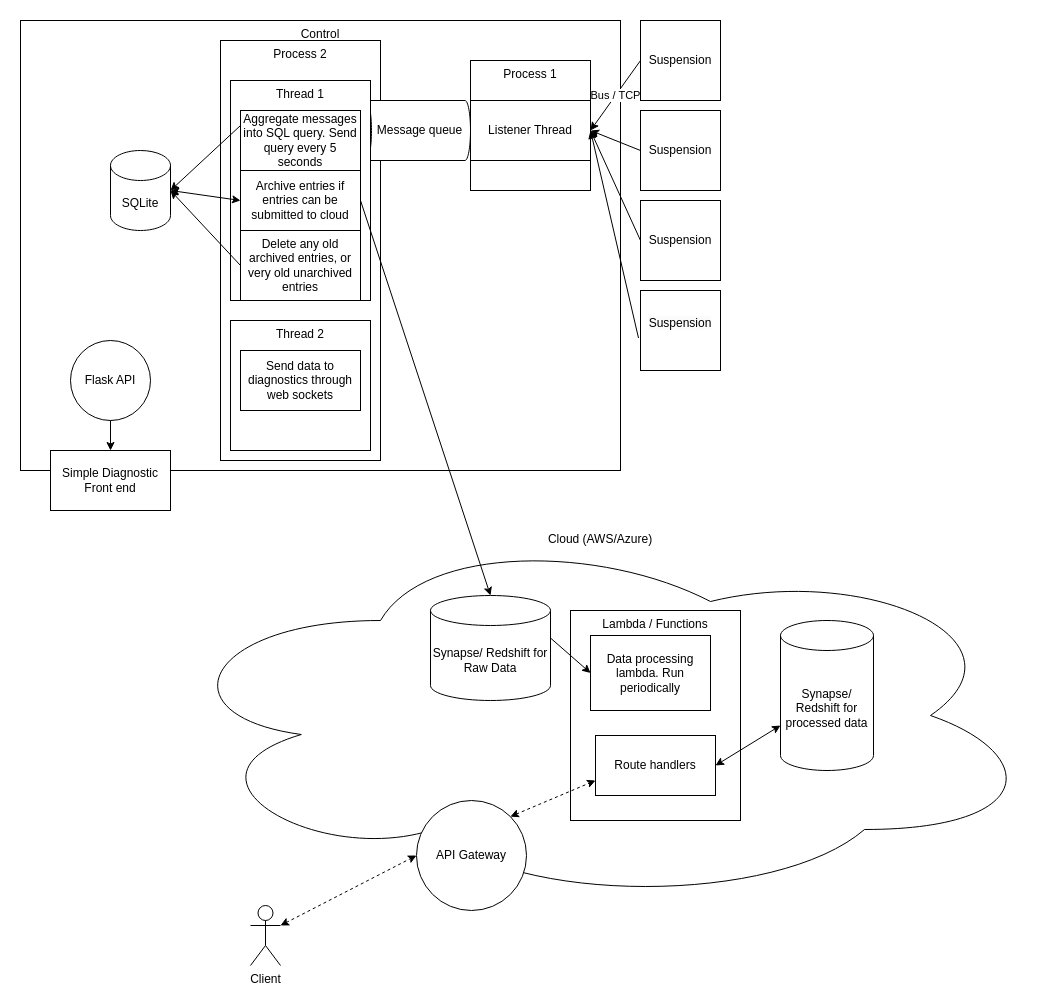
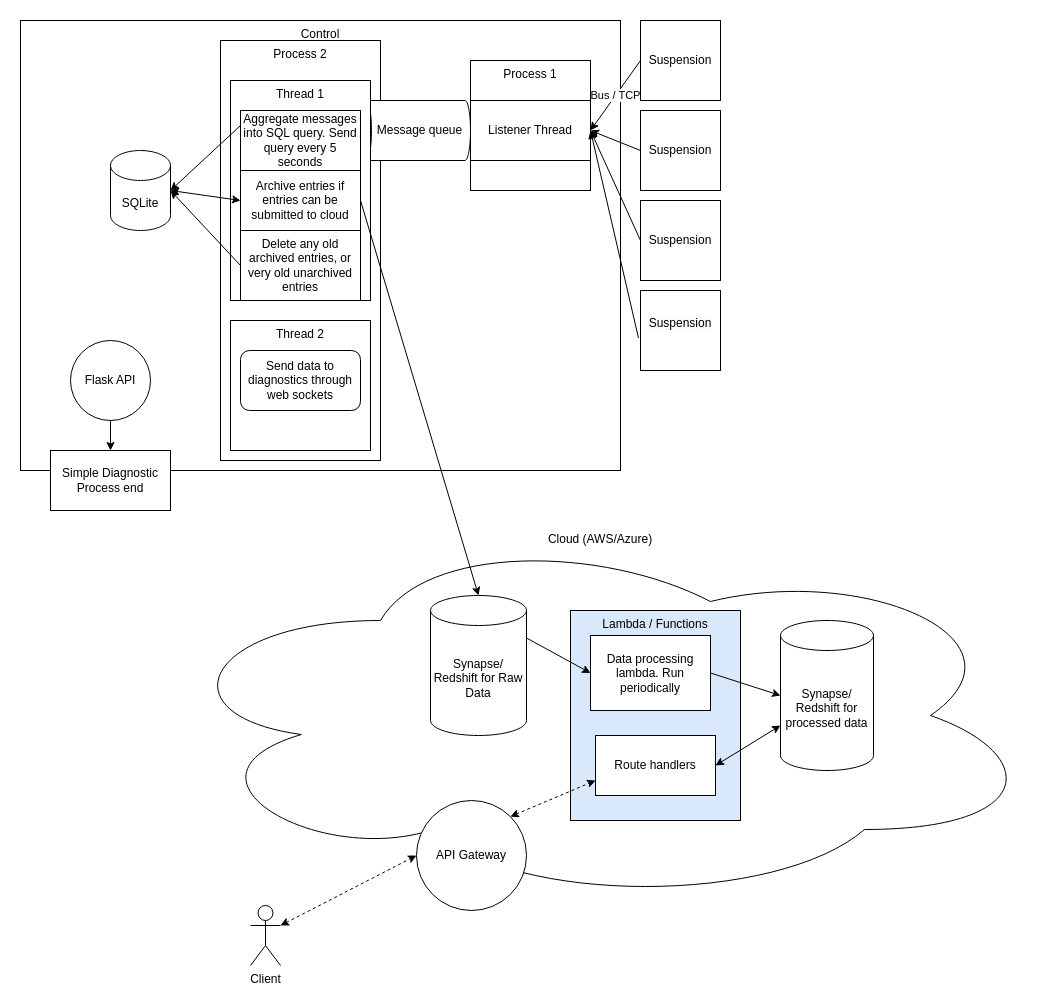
(301, 381) -> (301, 381)
(111, 481) -> (111, 481)
(491, 648) -> (479, 666)
none -> (742, 683)
(656, 716) -> (656, 716)
